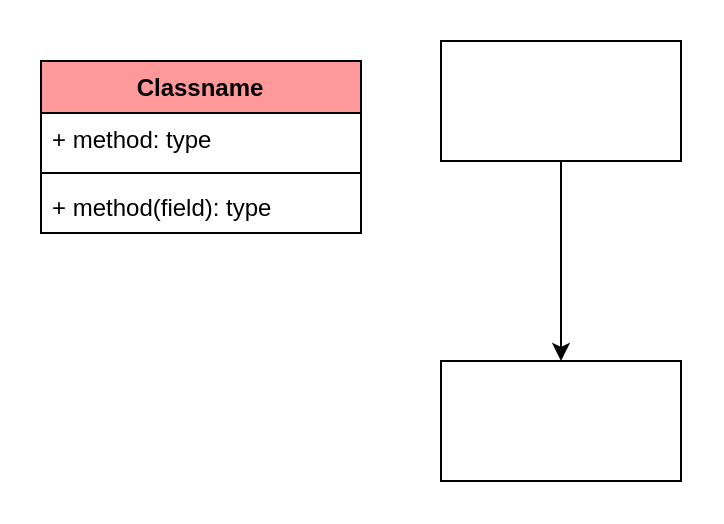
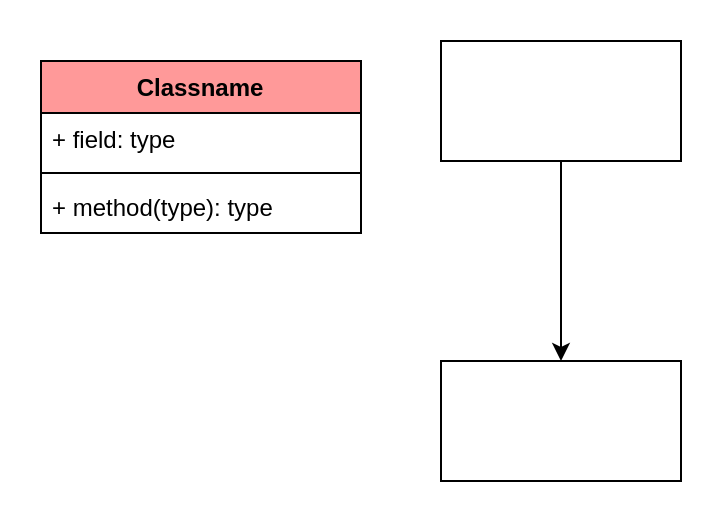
(137, 140) -> (124, 140)
(178, 208) -> (177, 208)
